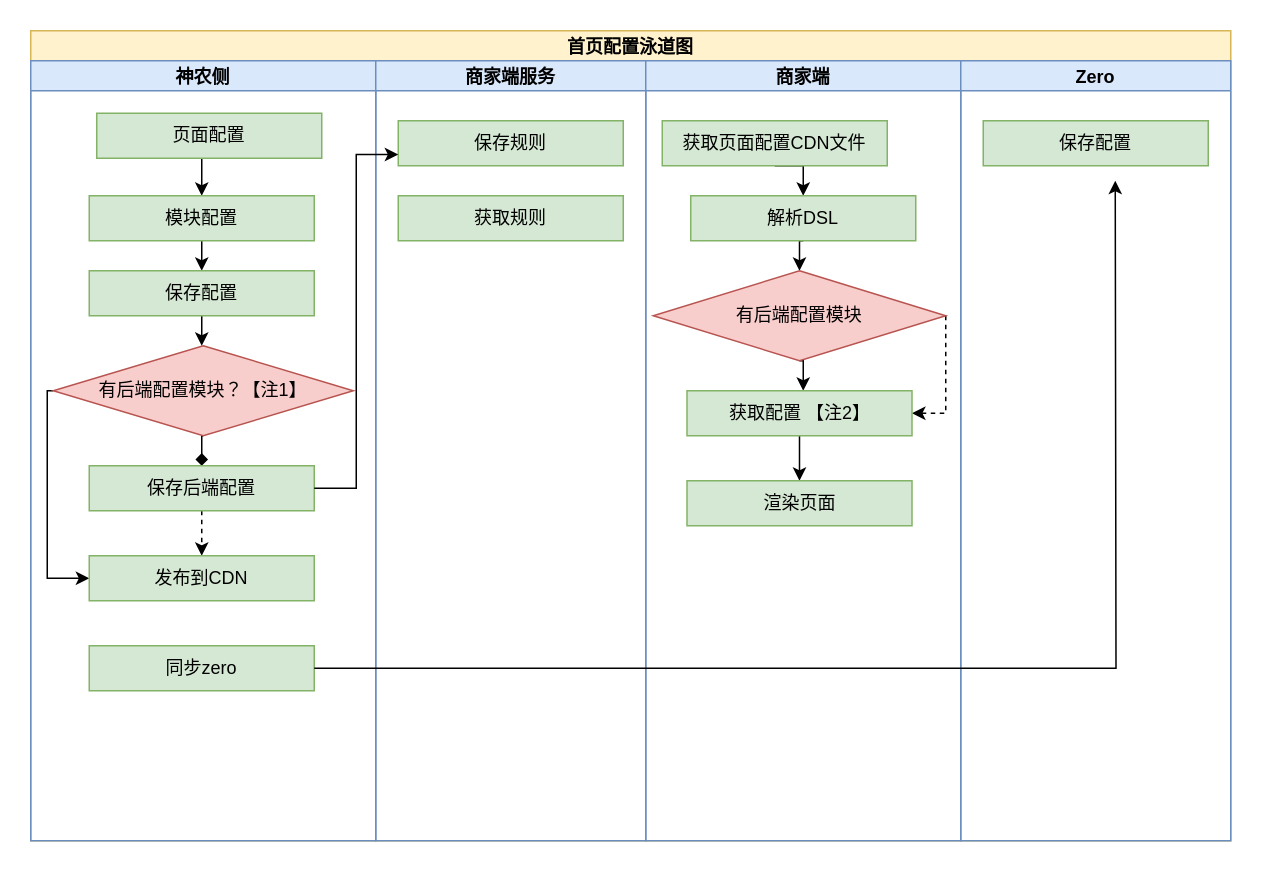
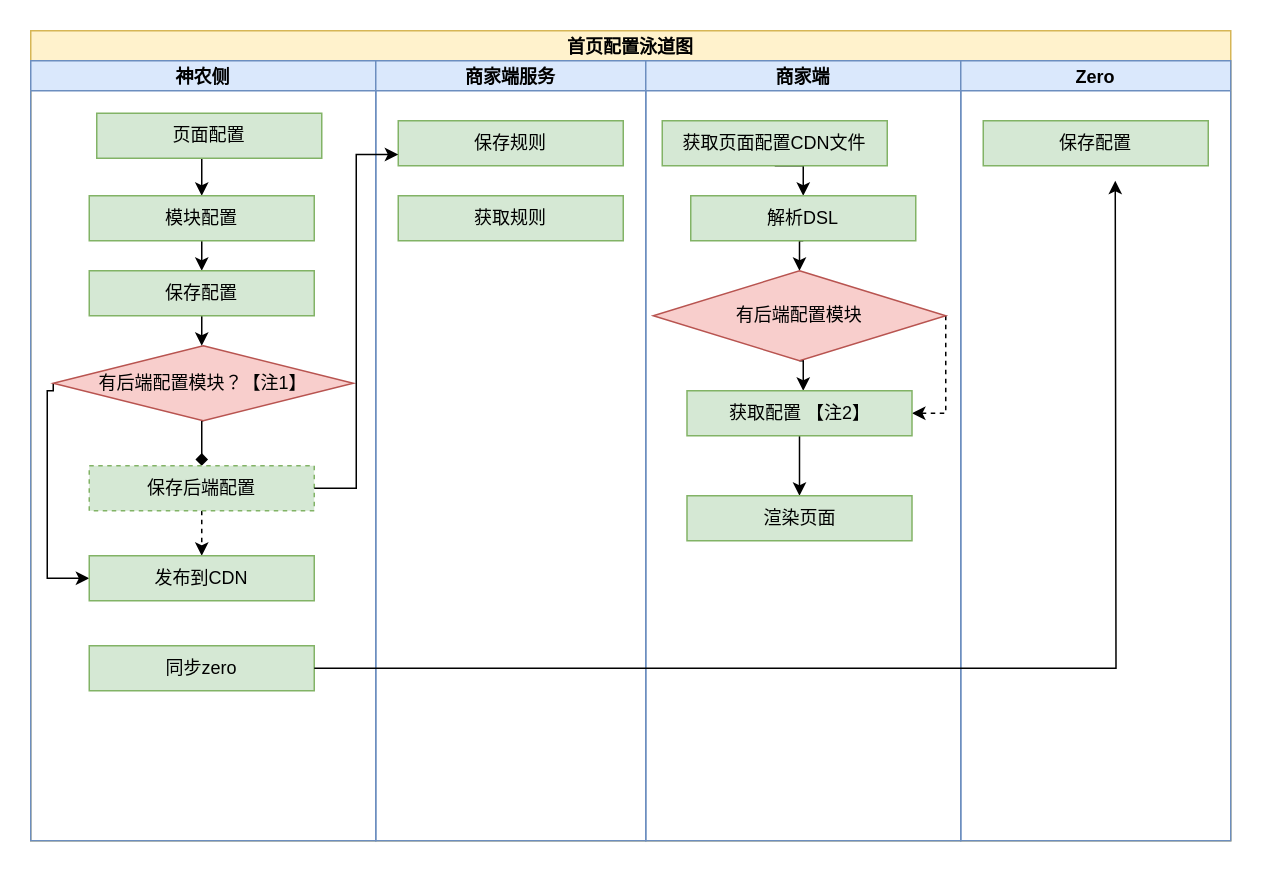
(203, 391) -> (203, 383)
(202, 488) -> (202, 488)
(800, 503) -> (800, 518)
